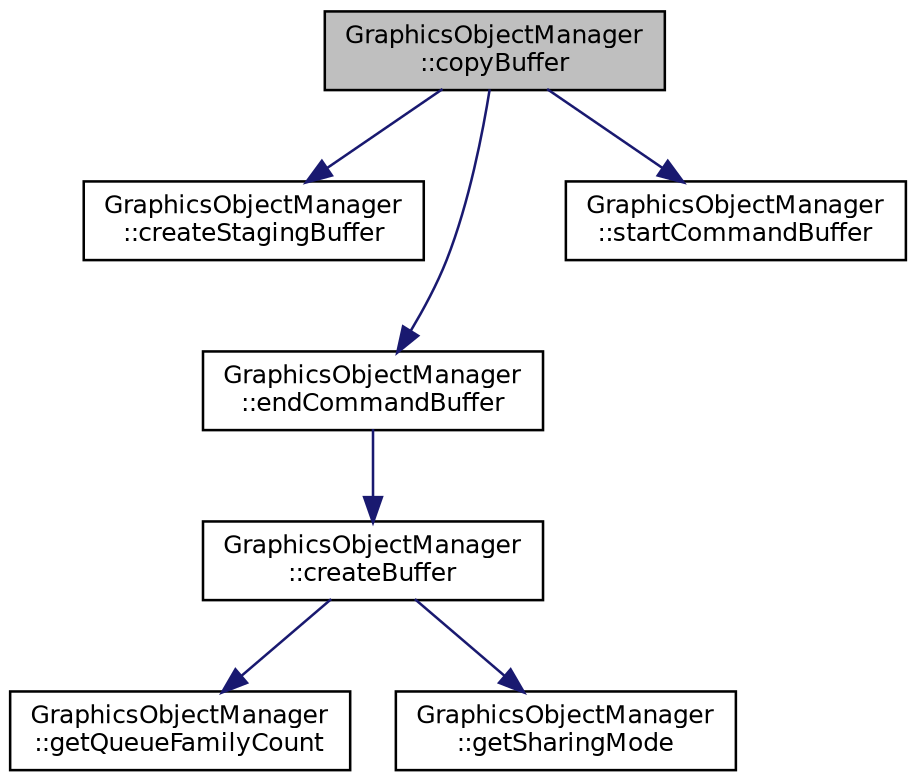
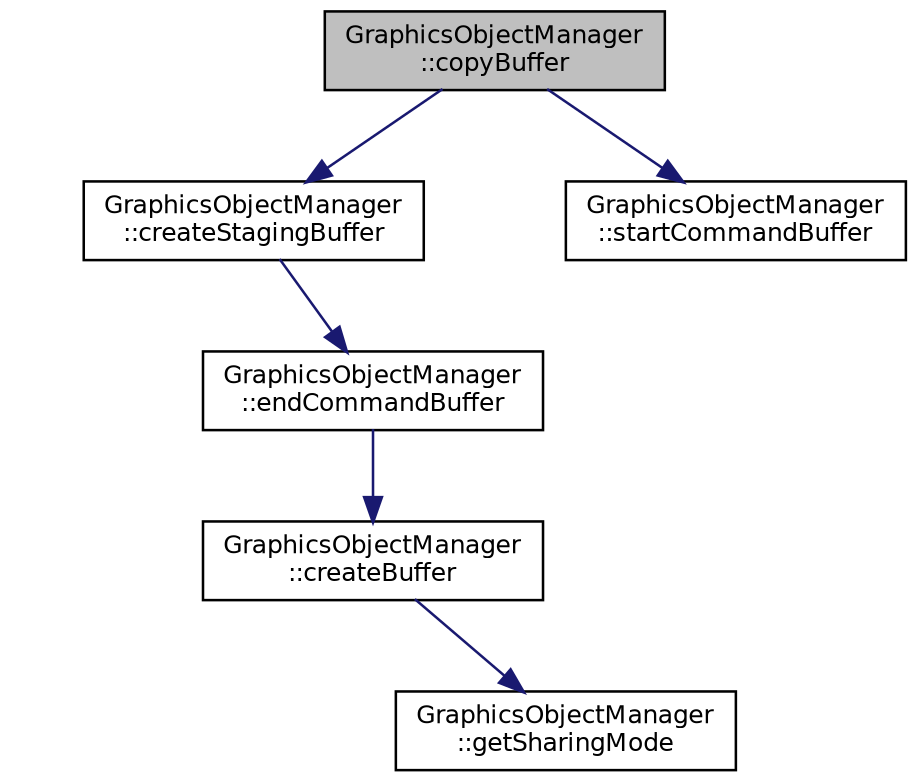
(462, 214) -> (306, 295)
(180, 731) -> none
